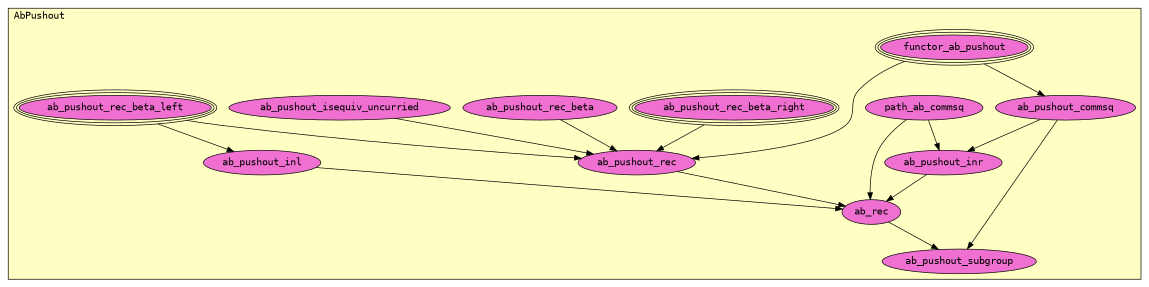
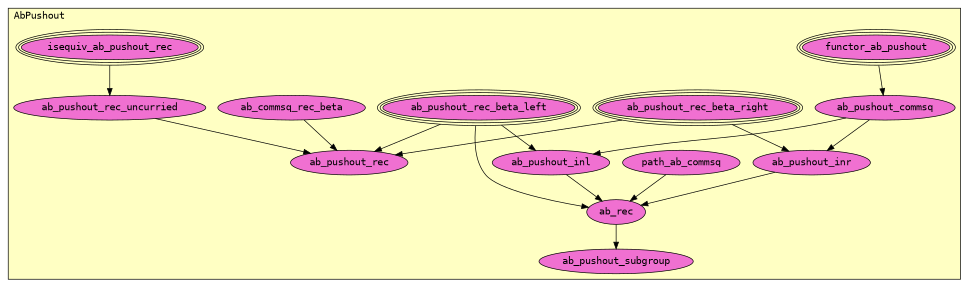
none -> (110, 47)
(340, 108) -> (110, 108)
(540, 108) -> (292, 108)
(933, 132) -> (760, 138)
(820, 138) -> none
(1014, 182) -> (723, 138)
(758, 188) -> (507, 188)
